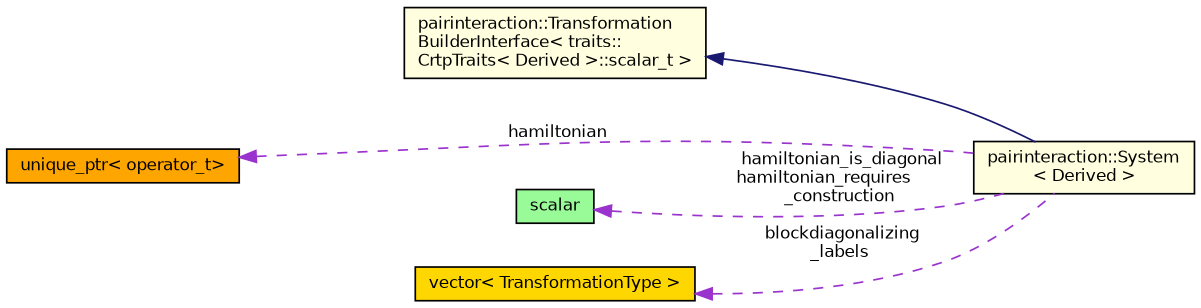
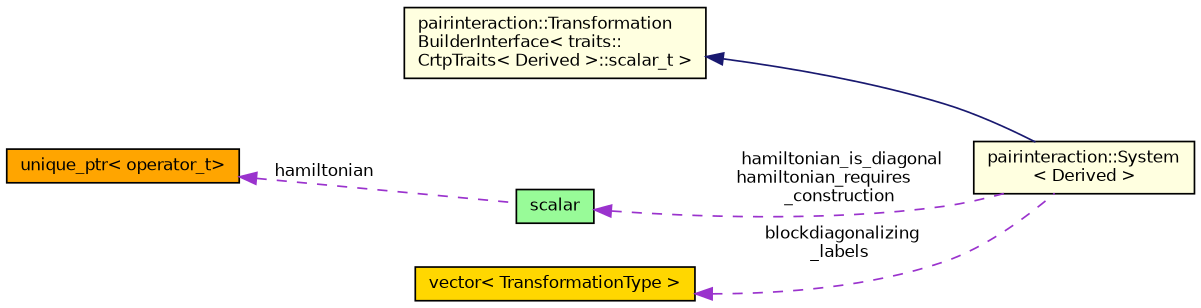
(615, 142) -> (386, 191)
